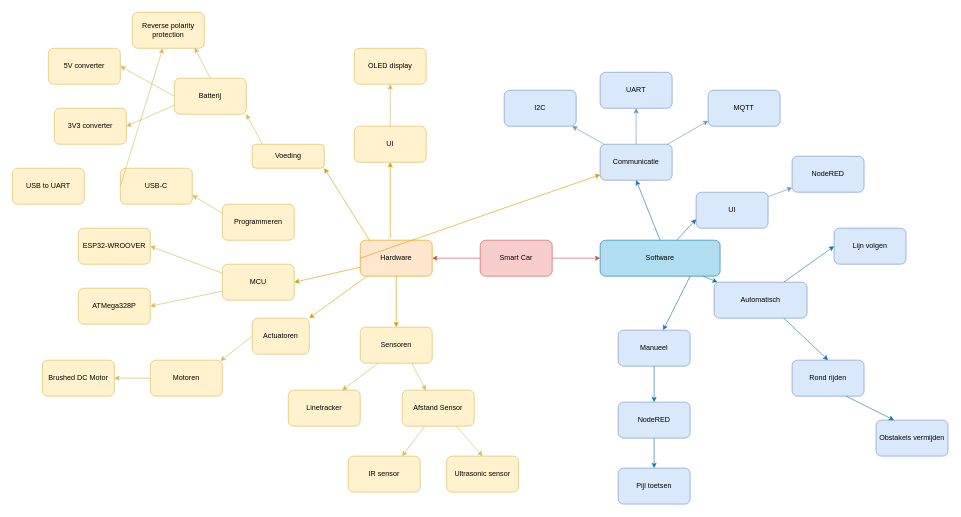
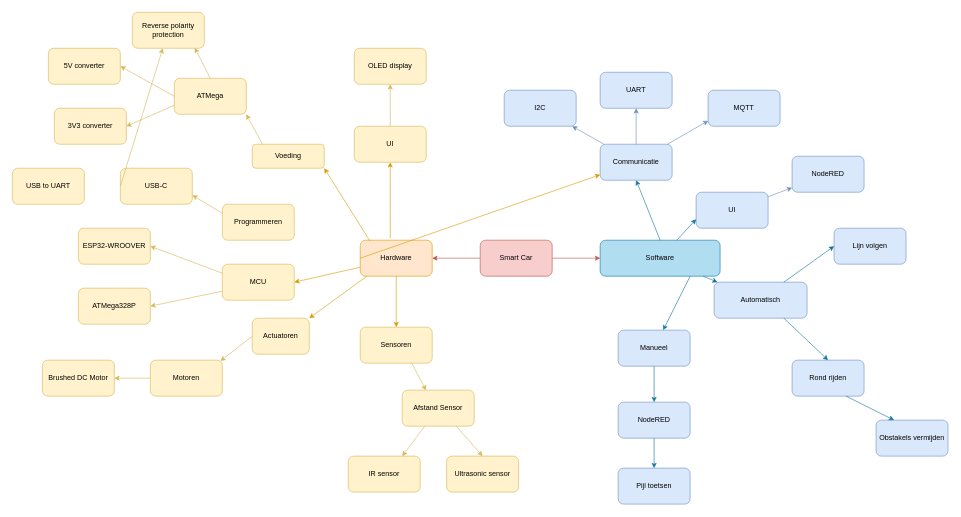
(210, 96) -> (210, 96)
(362, 375) -> none
(324, 408) -> none
